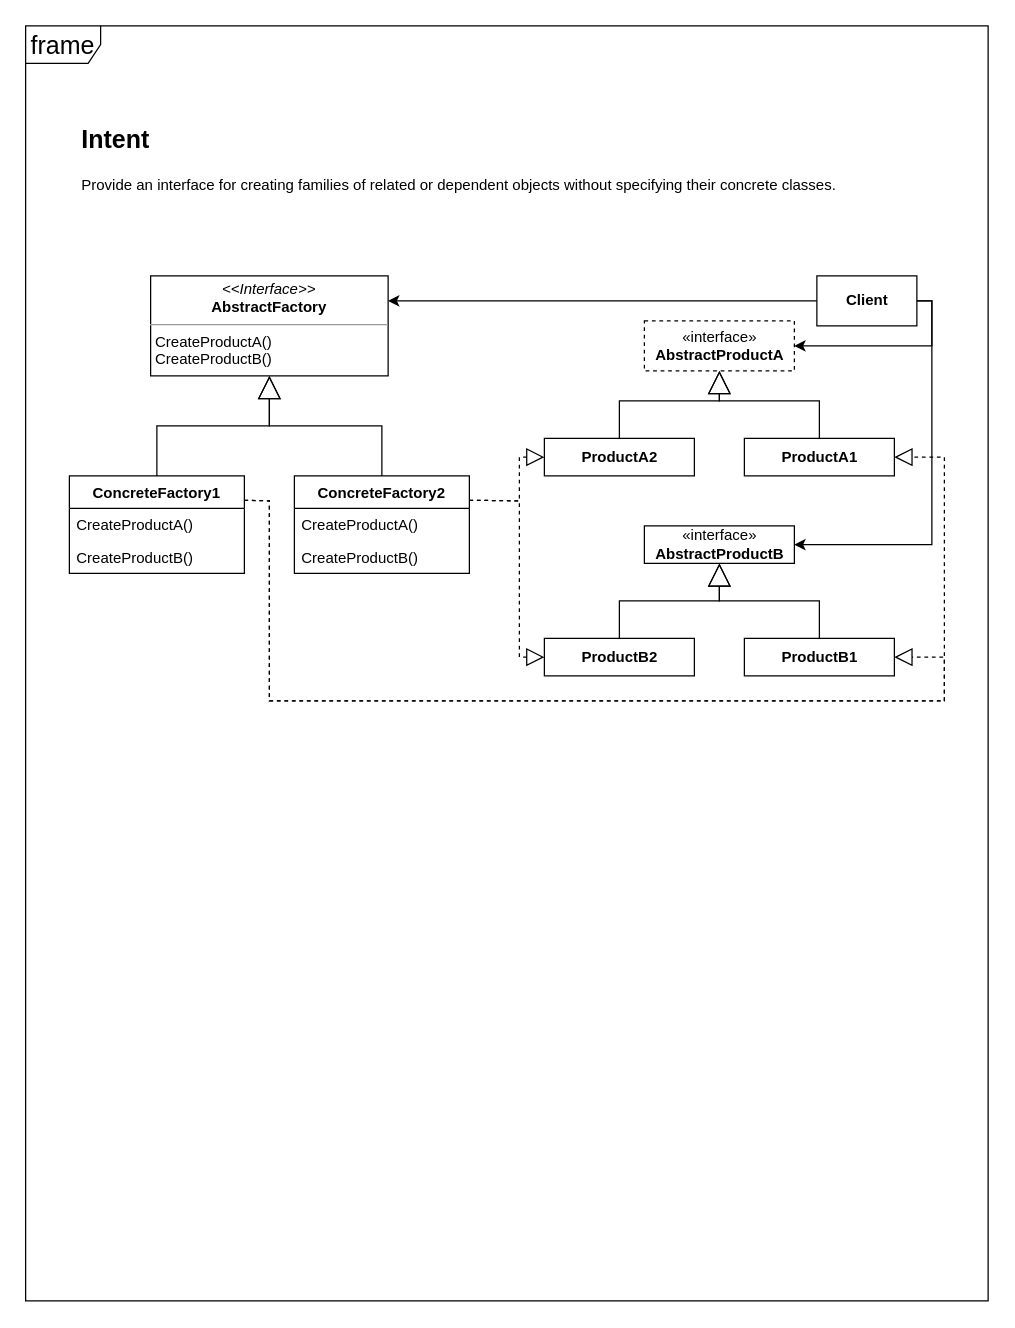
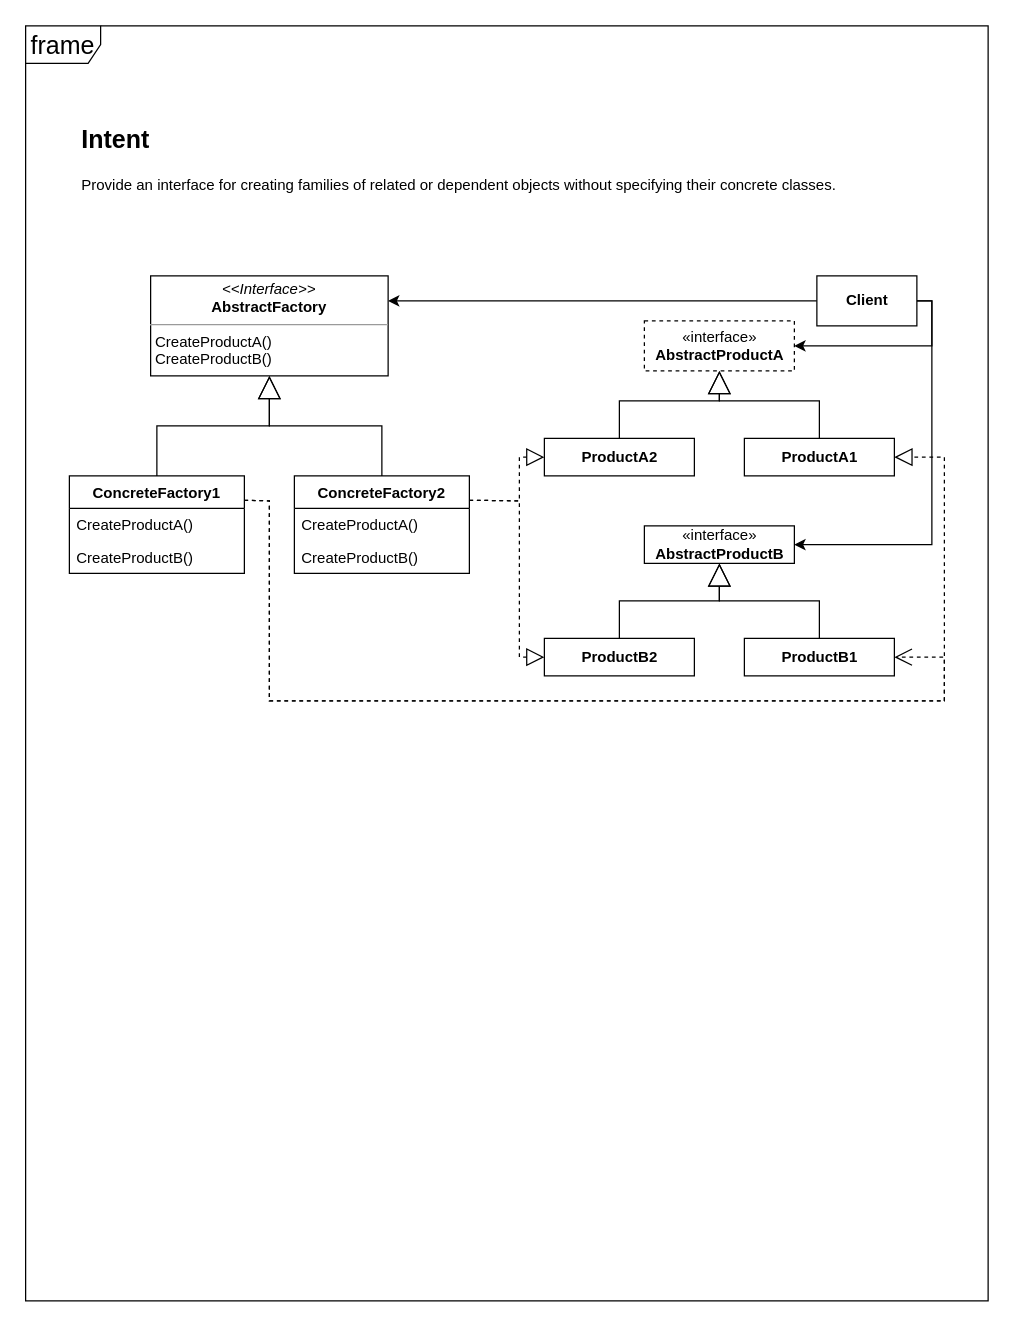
(913, 657) -> (907, 657)
